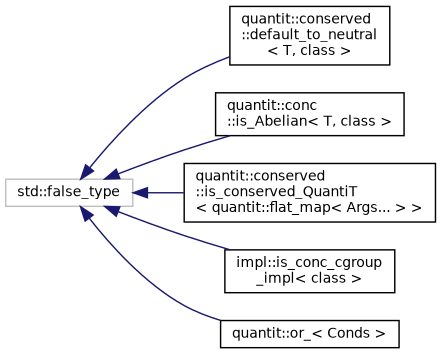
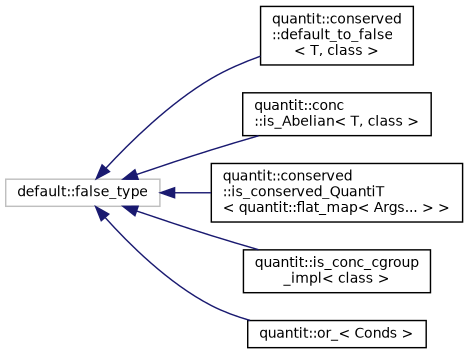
(310, 36) -> (337, 36)
(69, 193) -> (83, 193)
(310, 271) -> (337, 271)
